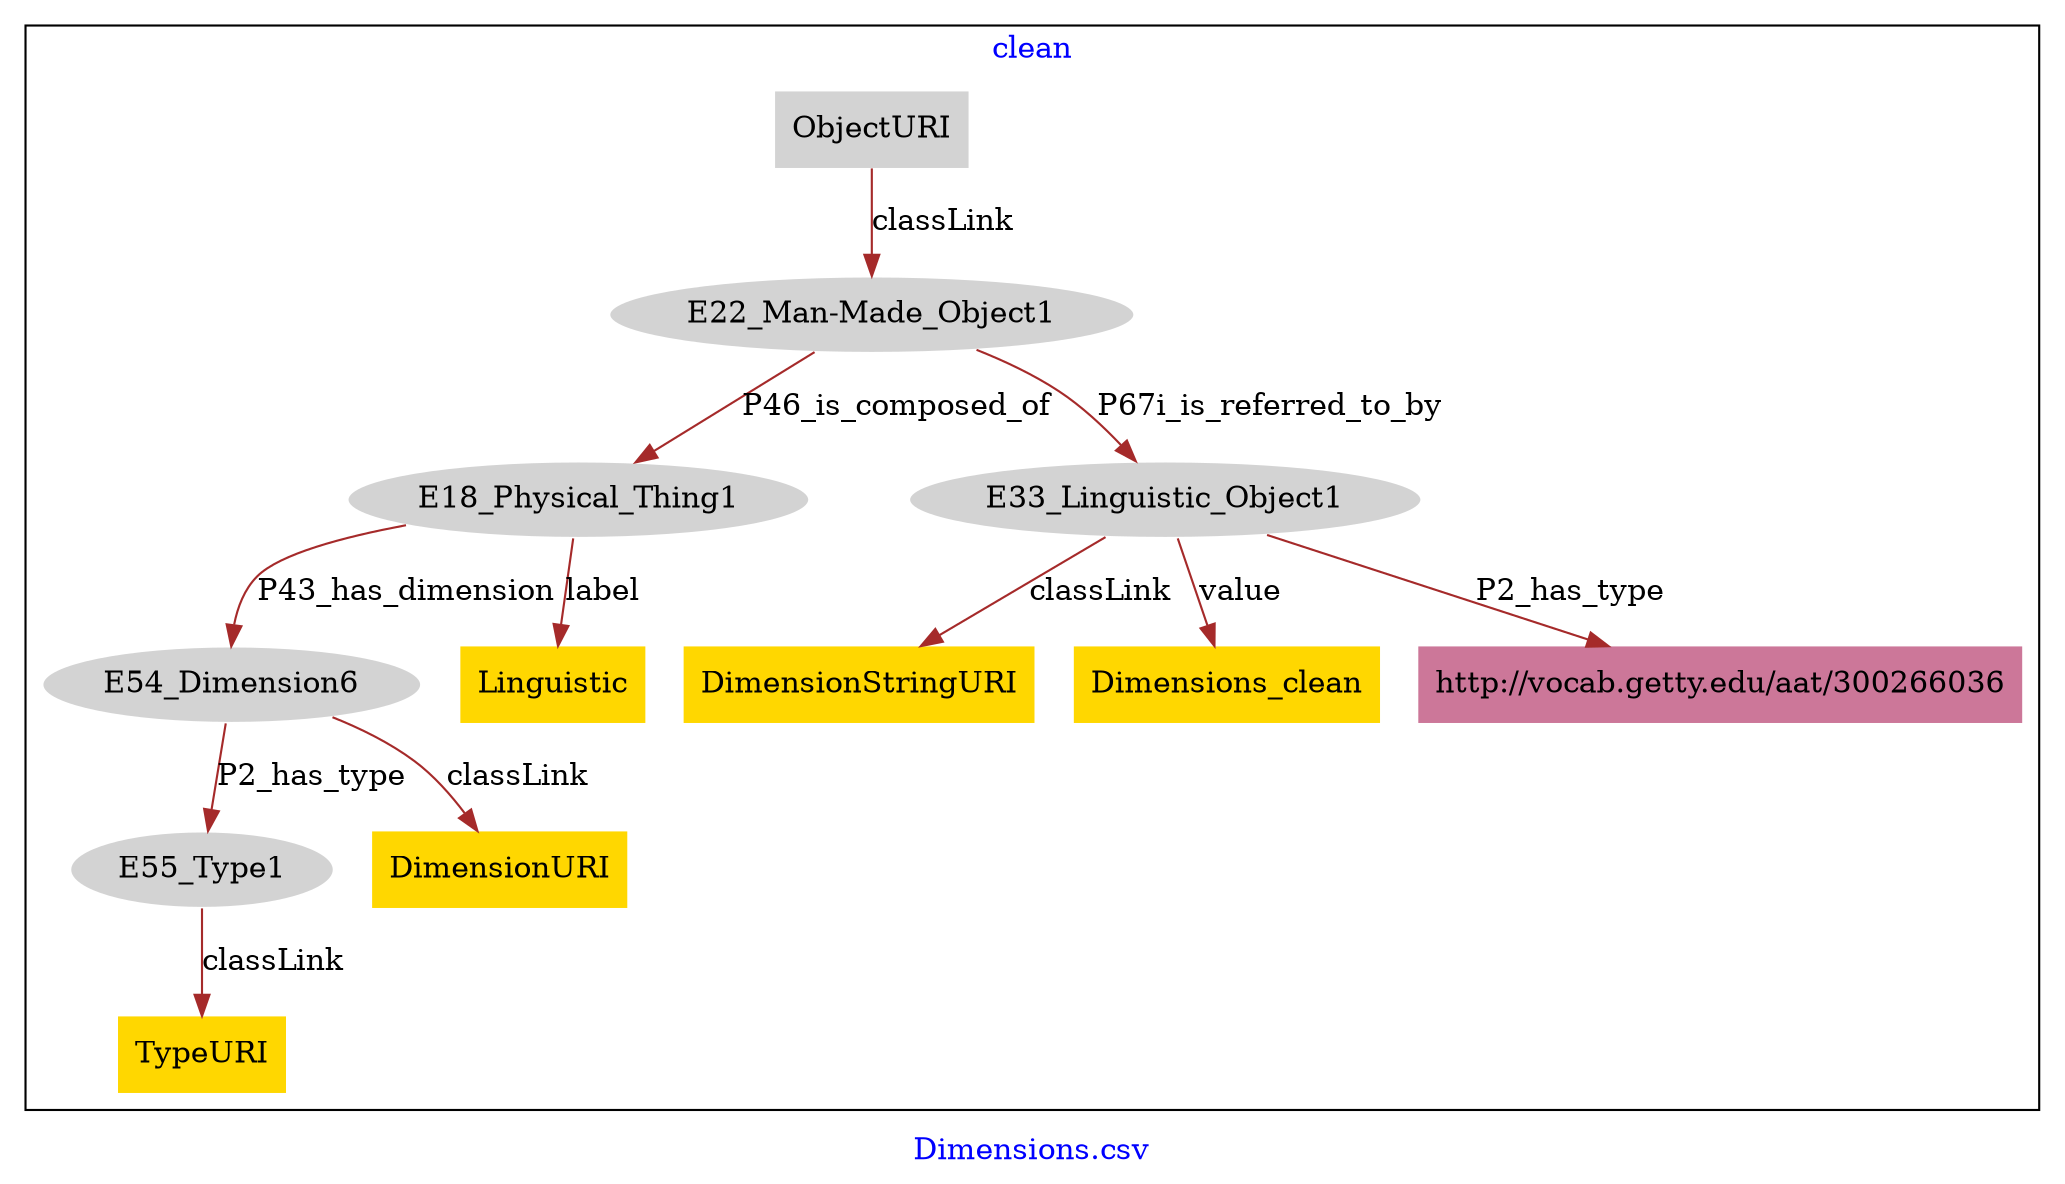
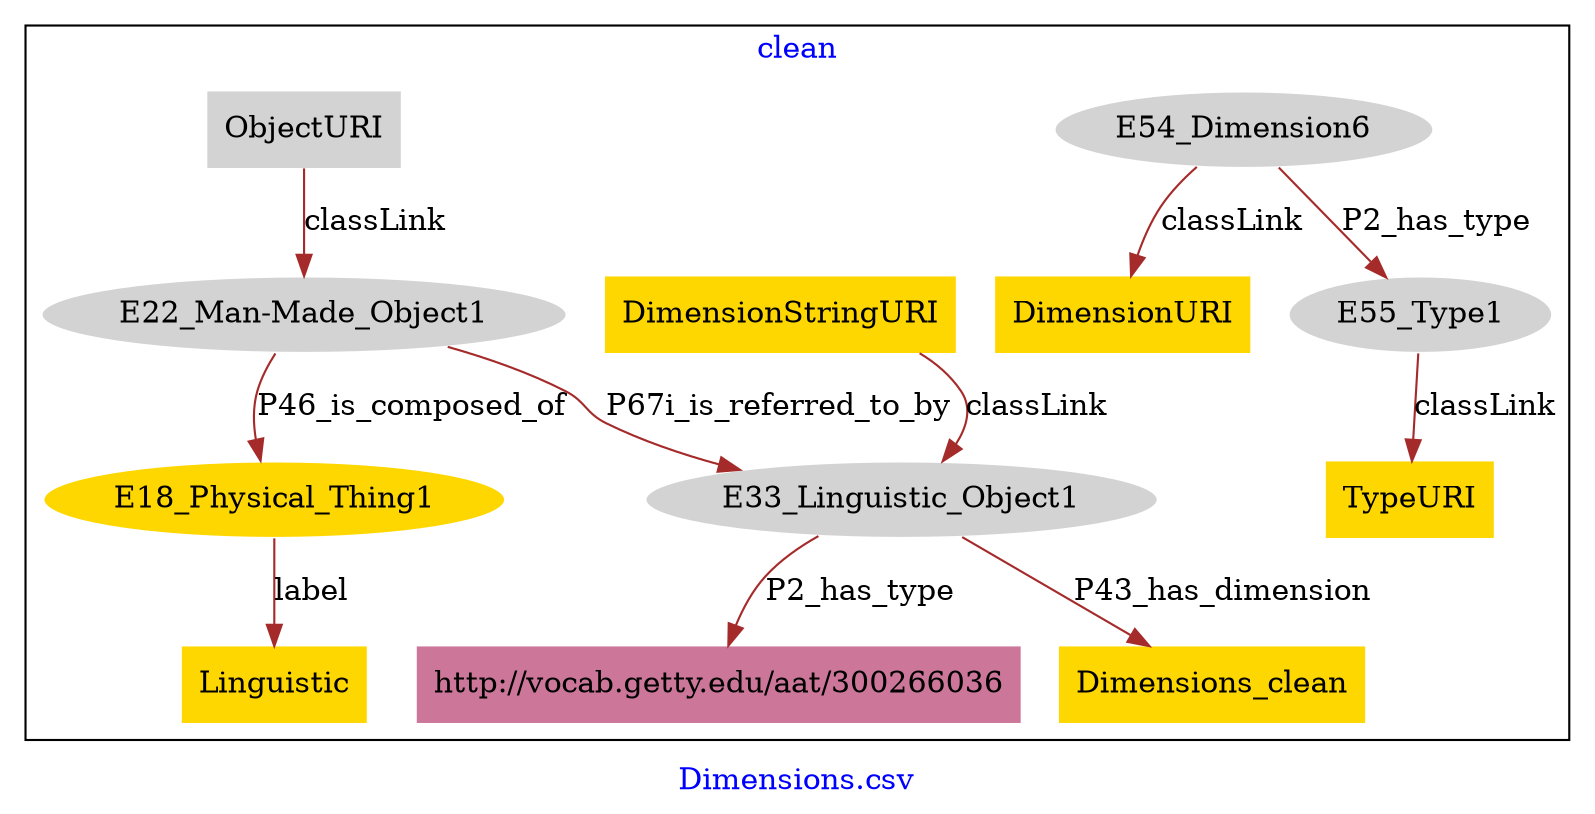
(578, 500) -> (274, 500)
(303, 552) -> none
(1022, 586) -> (961, 391)
(1241, 592) -> (1223, 592)
